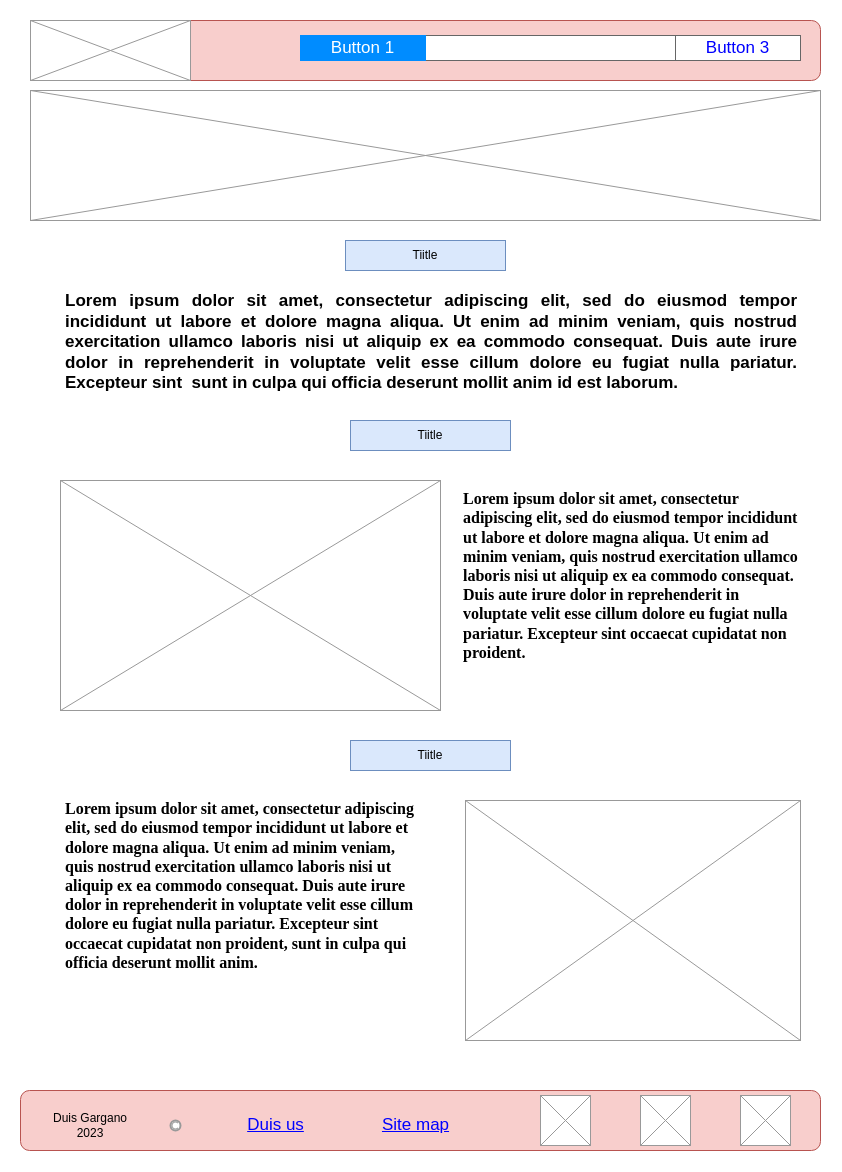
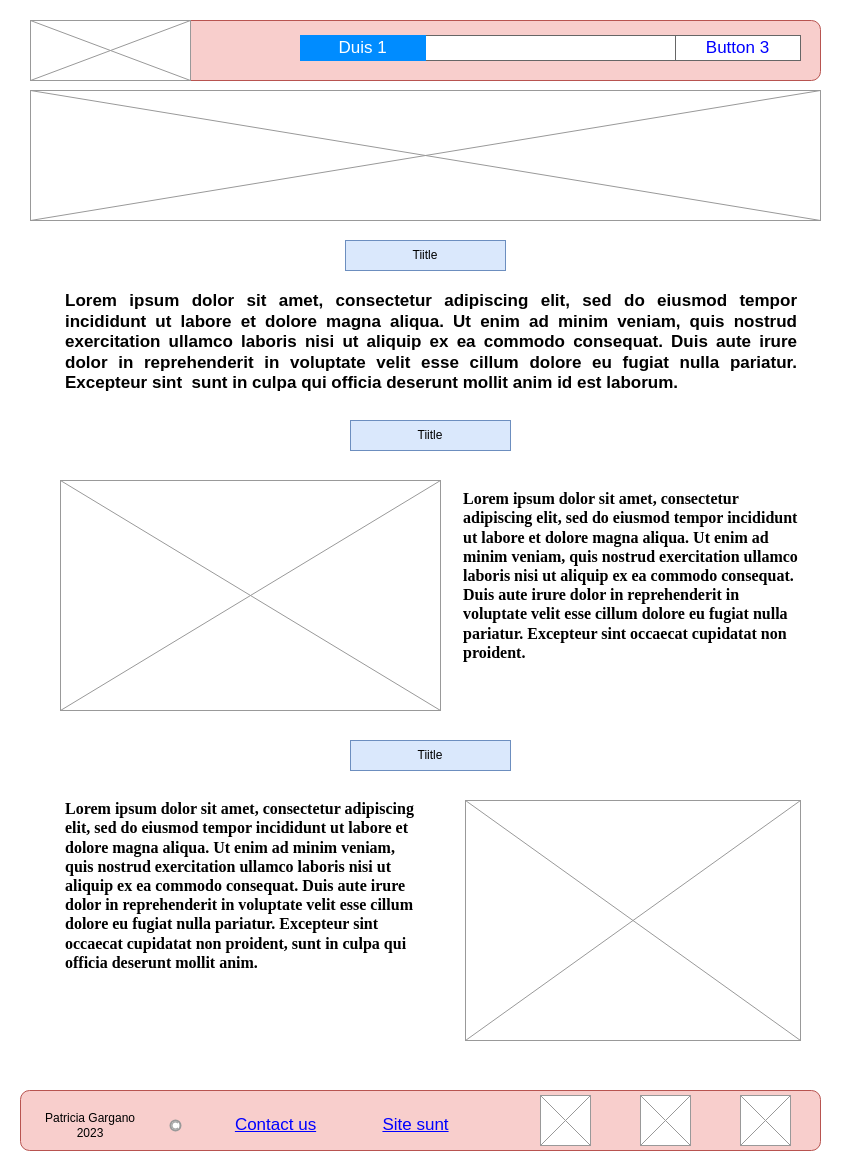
(363, 49) -> (363, 49)
(91, 1126) -> (91, 1126)
(276, 1126) -> (276, 1126)
(416, 1126) -> (416, 1126)
